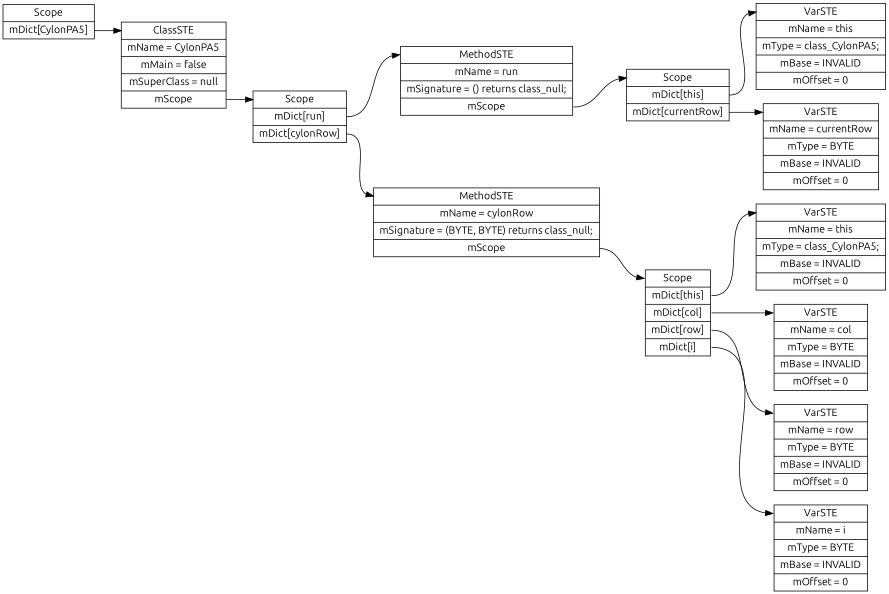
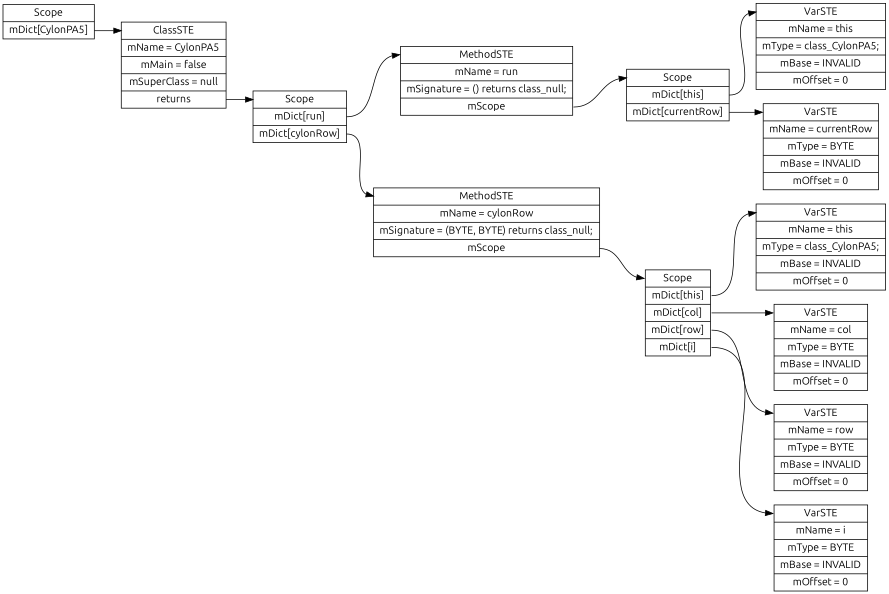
(174, 99) -> (174, 99)
